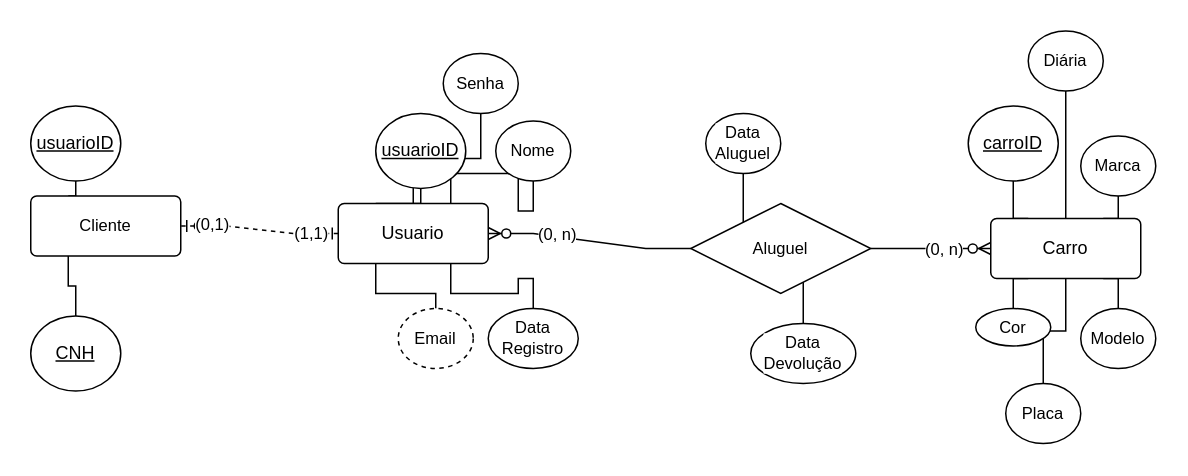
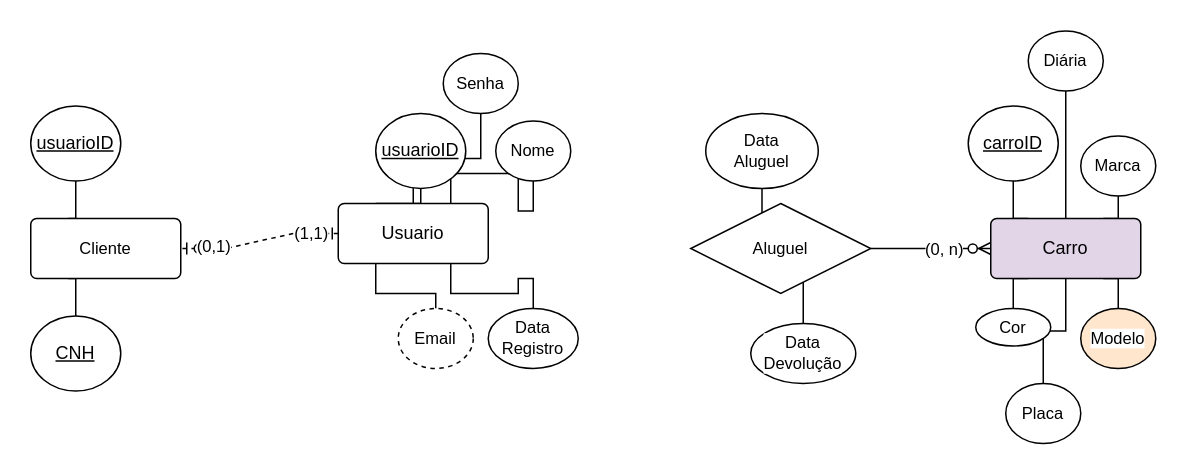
(743, 143) -> (762, 151)
(106, 226) -> (106, 248)
(590, 241) -> none
(1066, 248) -> (1066, 248)
(1118, 338) -> (1118, 338)
